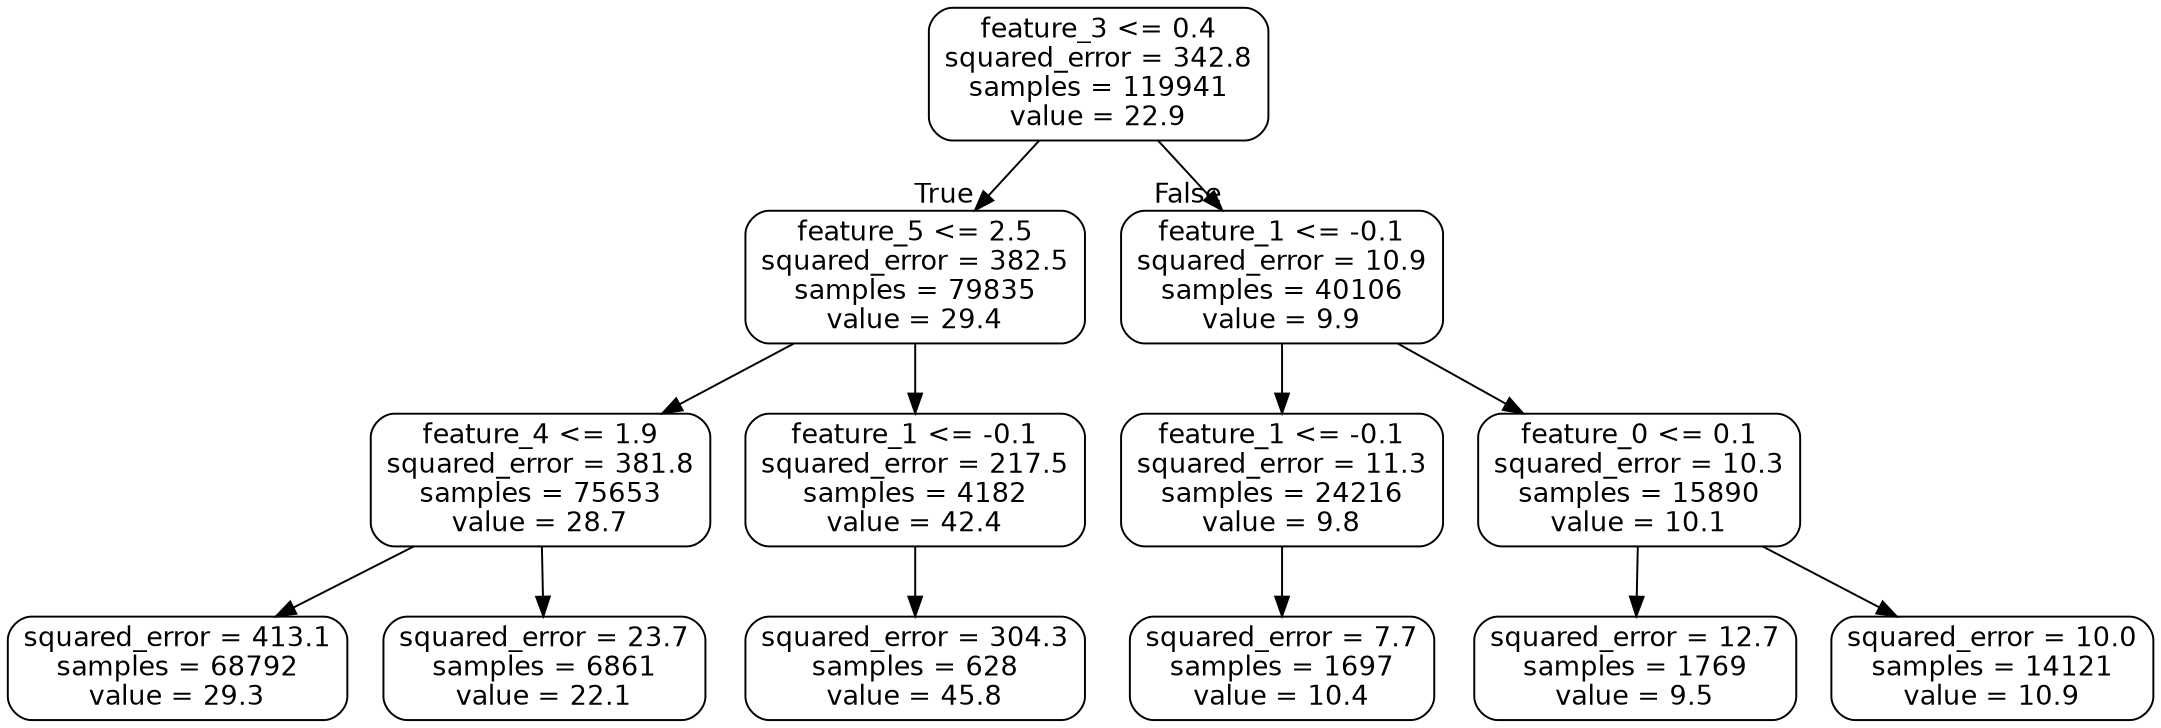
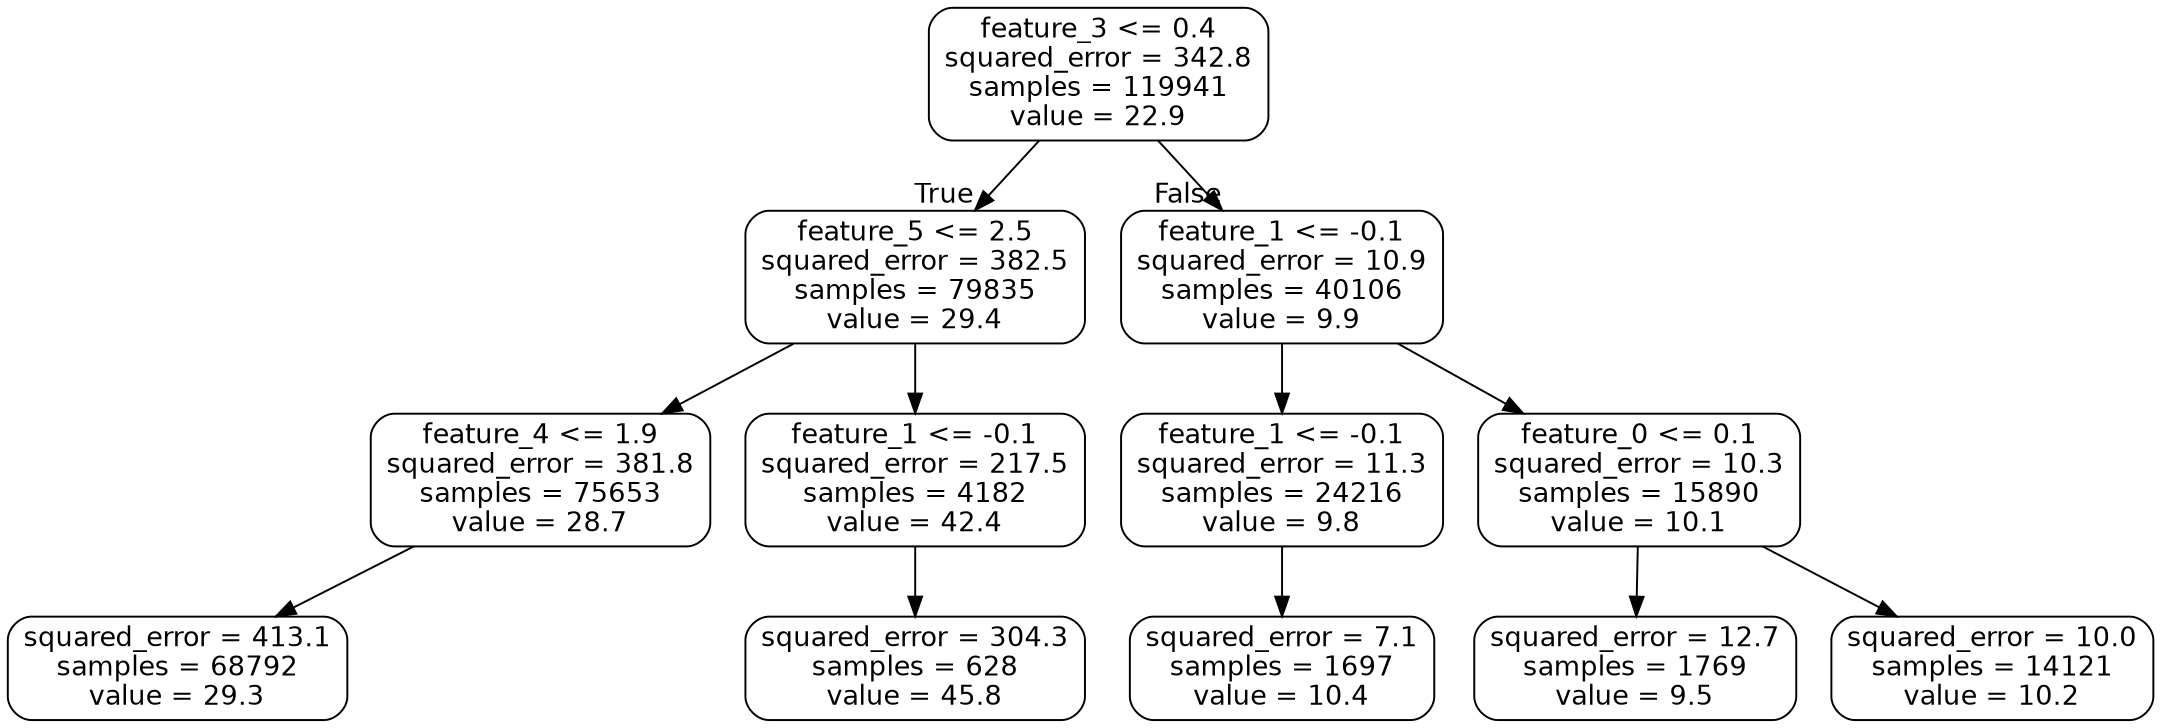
(544, 668) -> none
(1282, 668) -> (1282, 668)
(1992, 668) -> (1992, 668)
